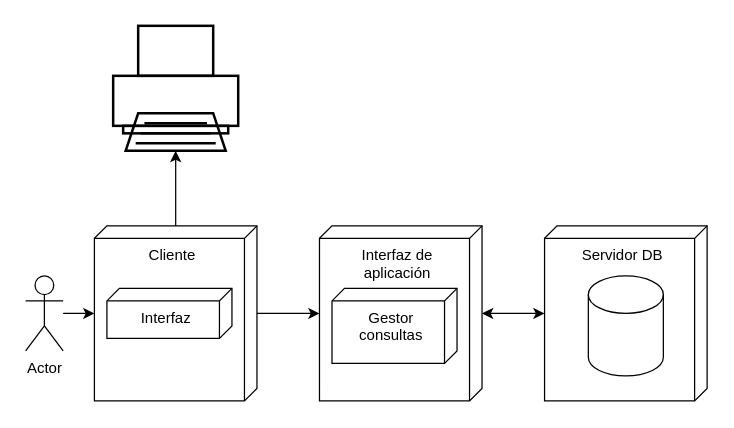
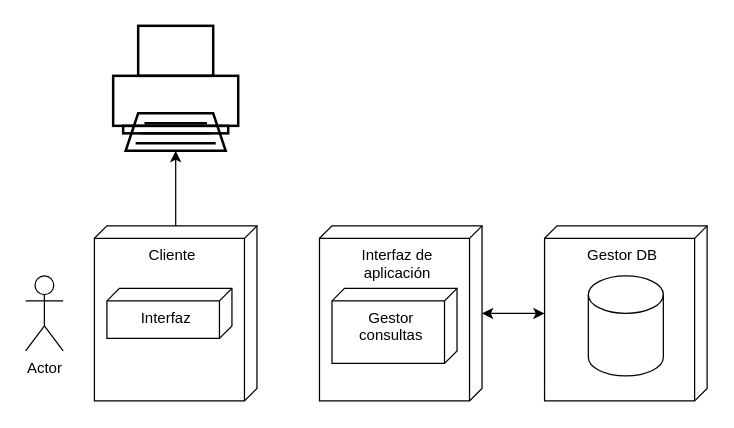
(623, 256) -> (623, 256)
(83, 313) -> none
(284, 313) -> none
